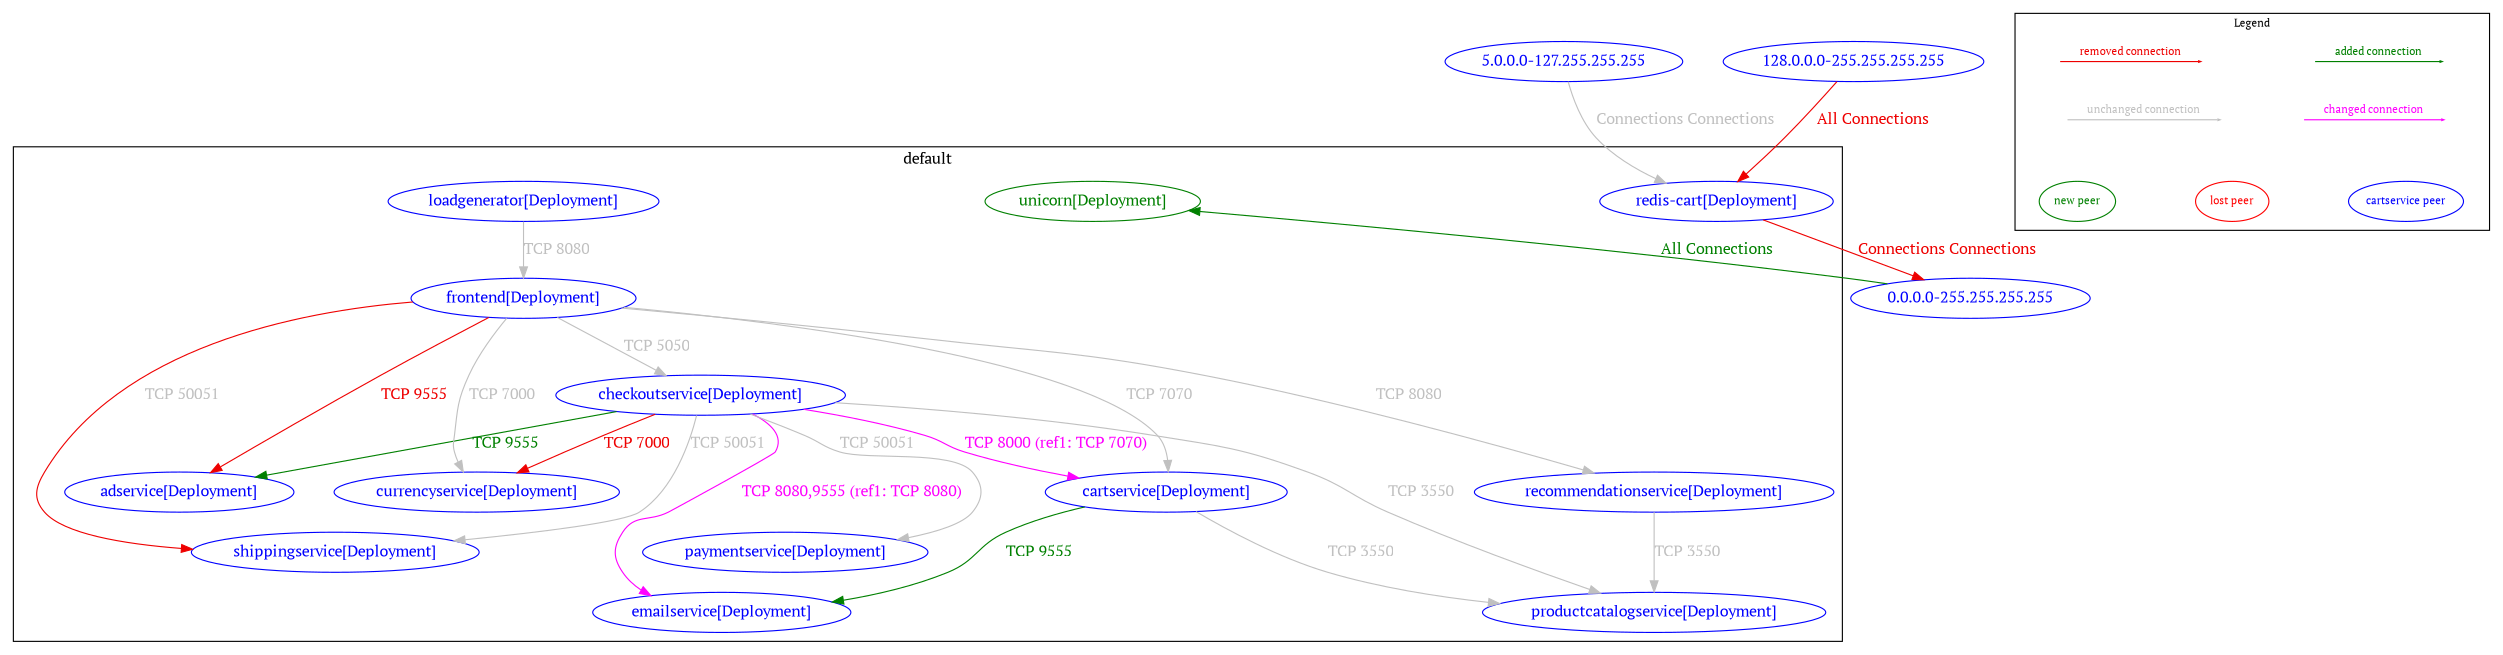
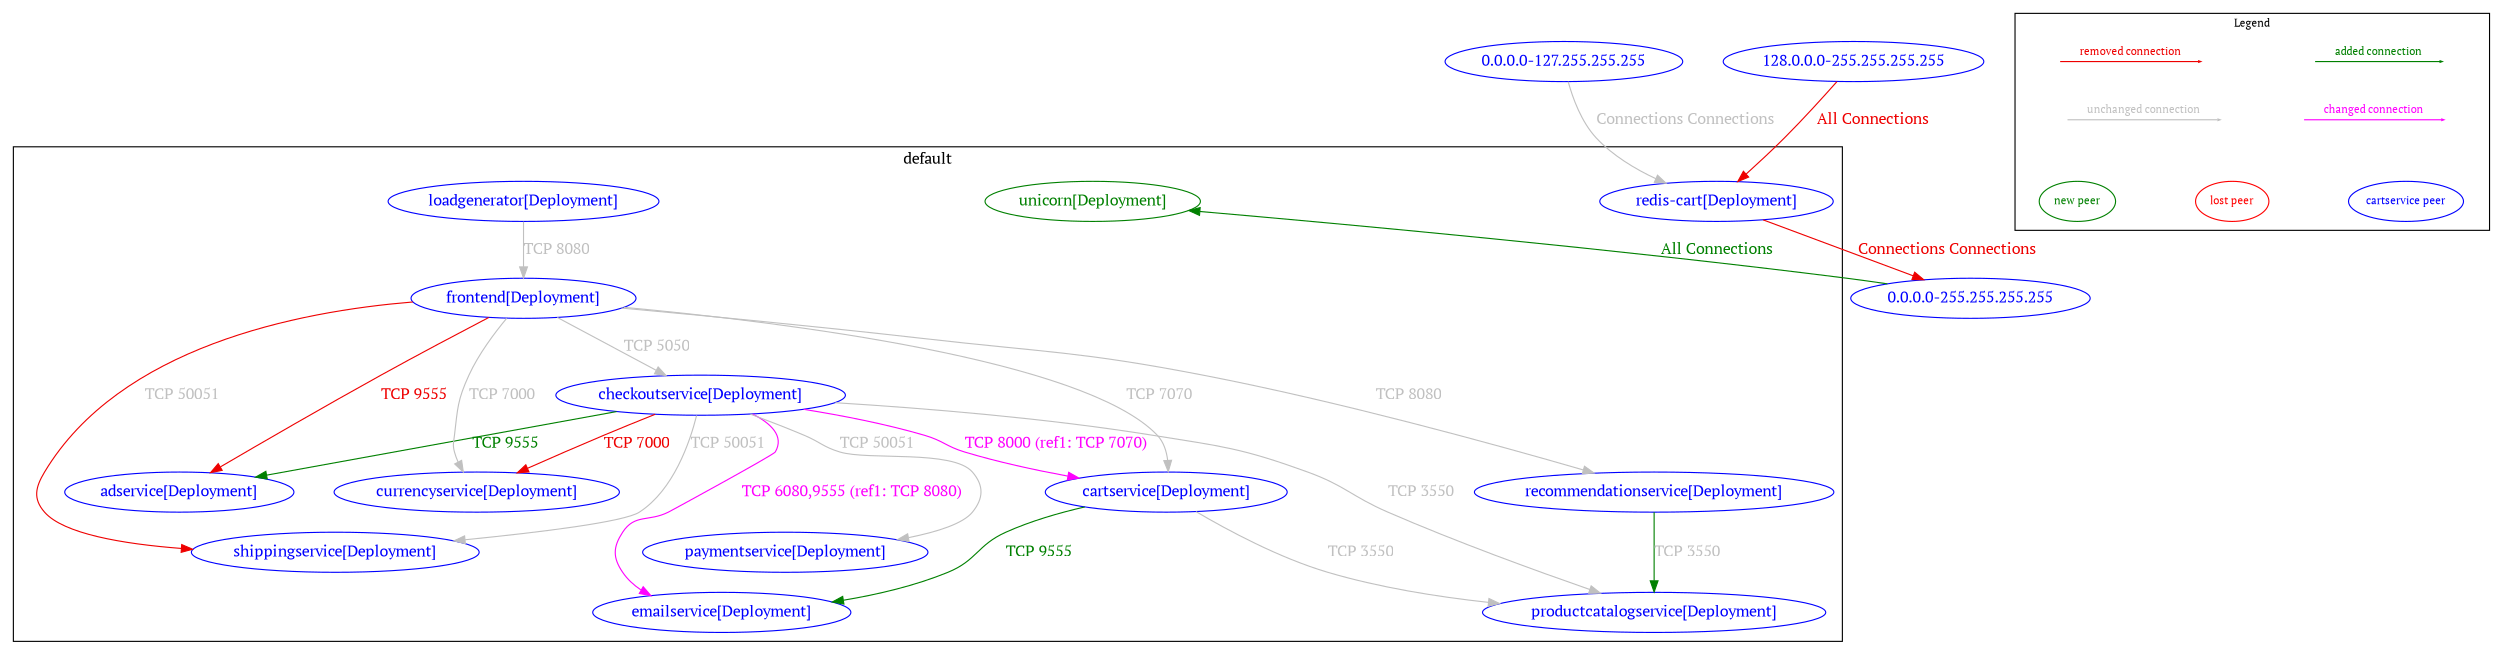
(1564, 62) -> (1564, 62)
(852, 492) -> (852, 492)
(1654, 546) -> (1654, 546)
